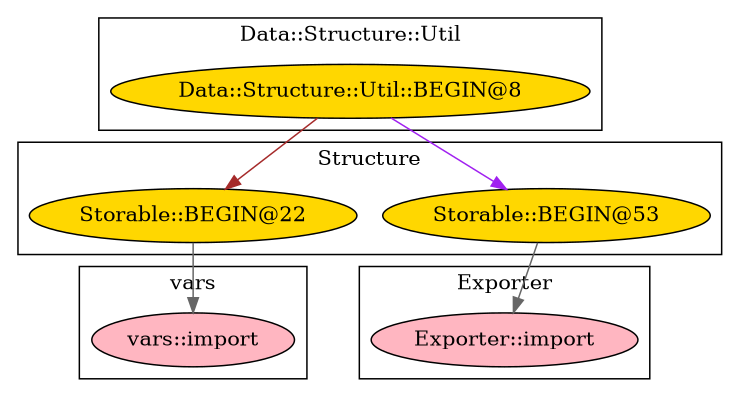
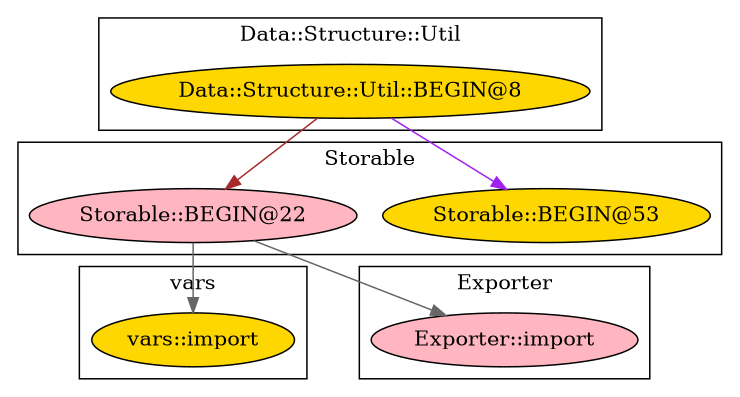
(370, 159) -> (370, 159)
(193, 216) -> (193, 216)
(526, 276) -> (343, 275)
(193, 340) -> (193, 340)
